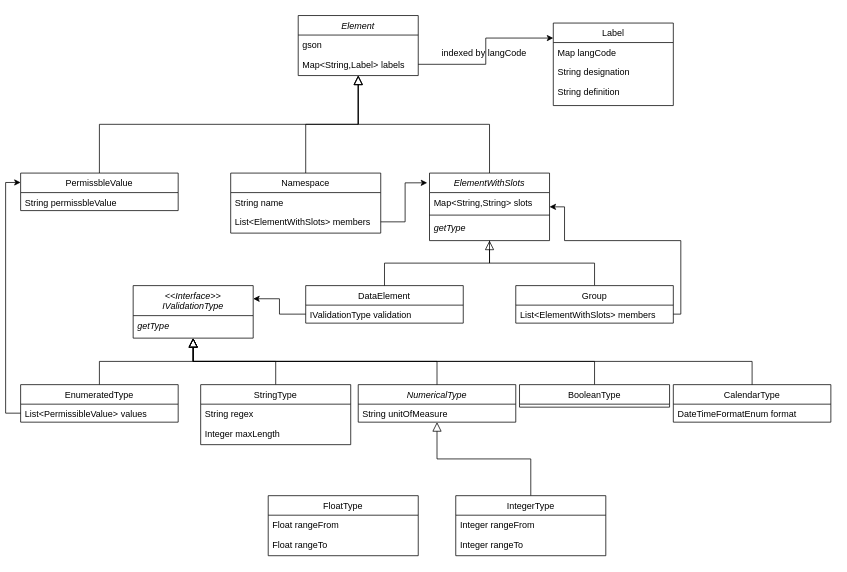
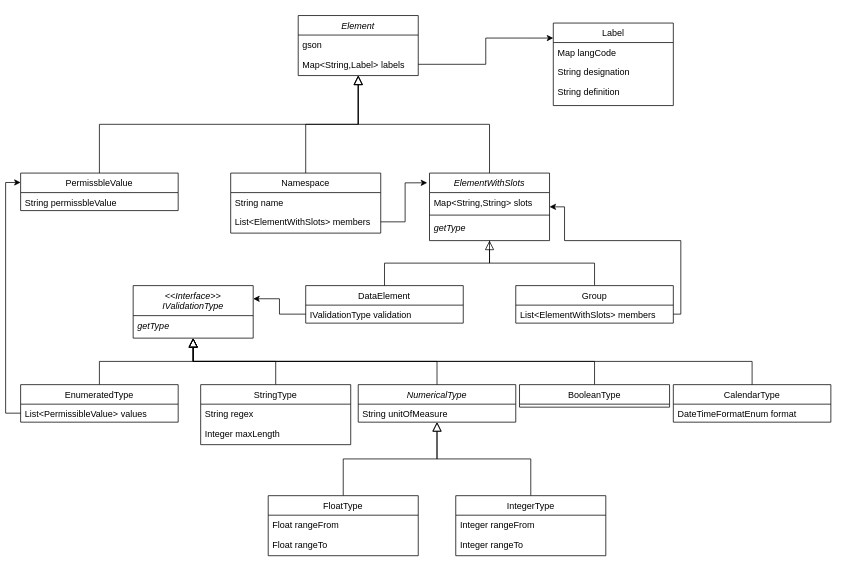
(484, 53) -> none
none -> (370, 459)
